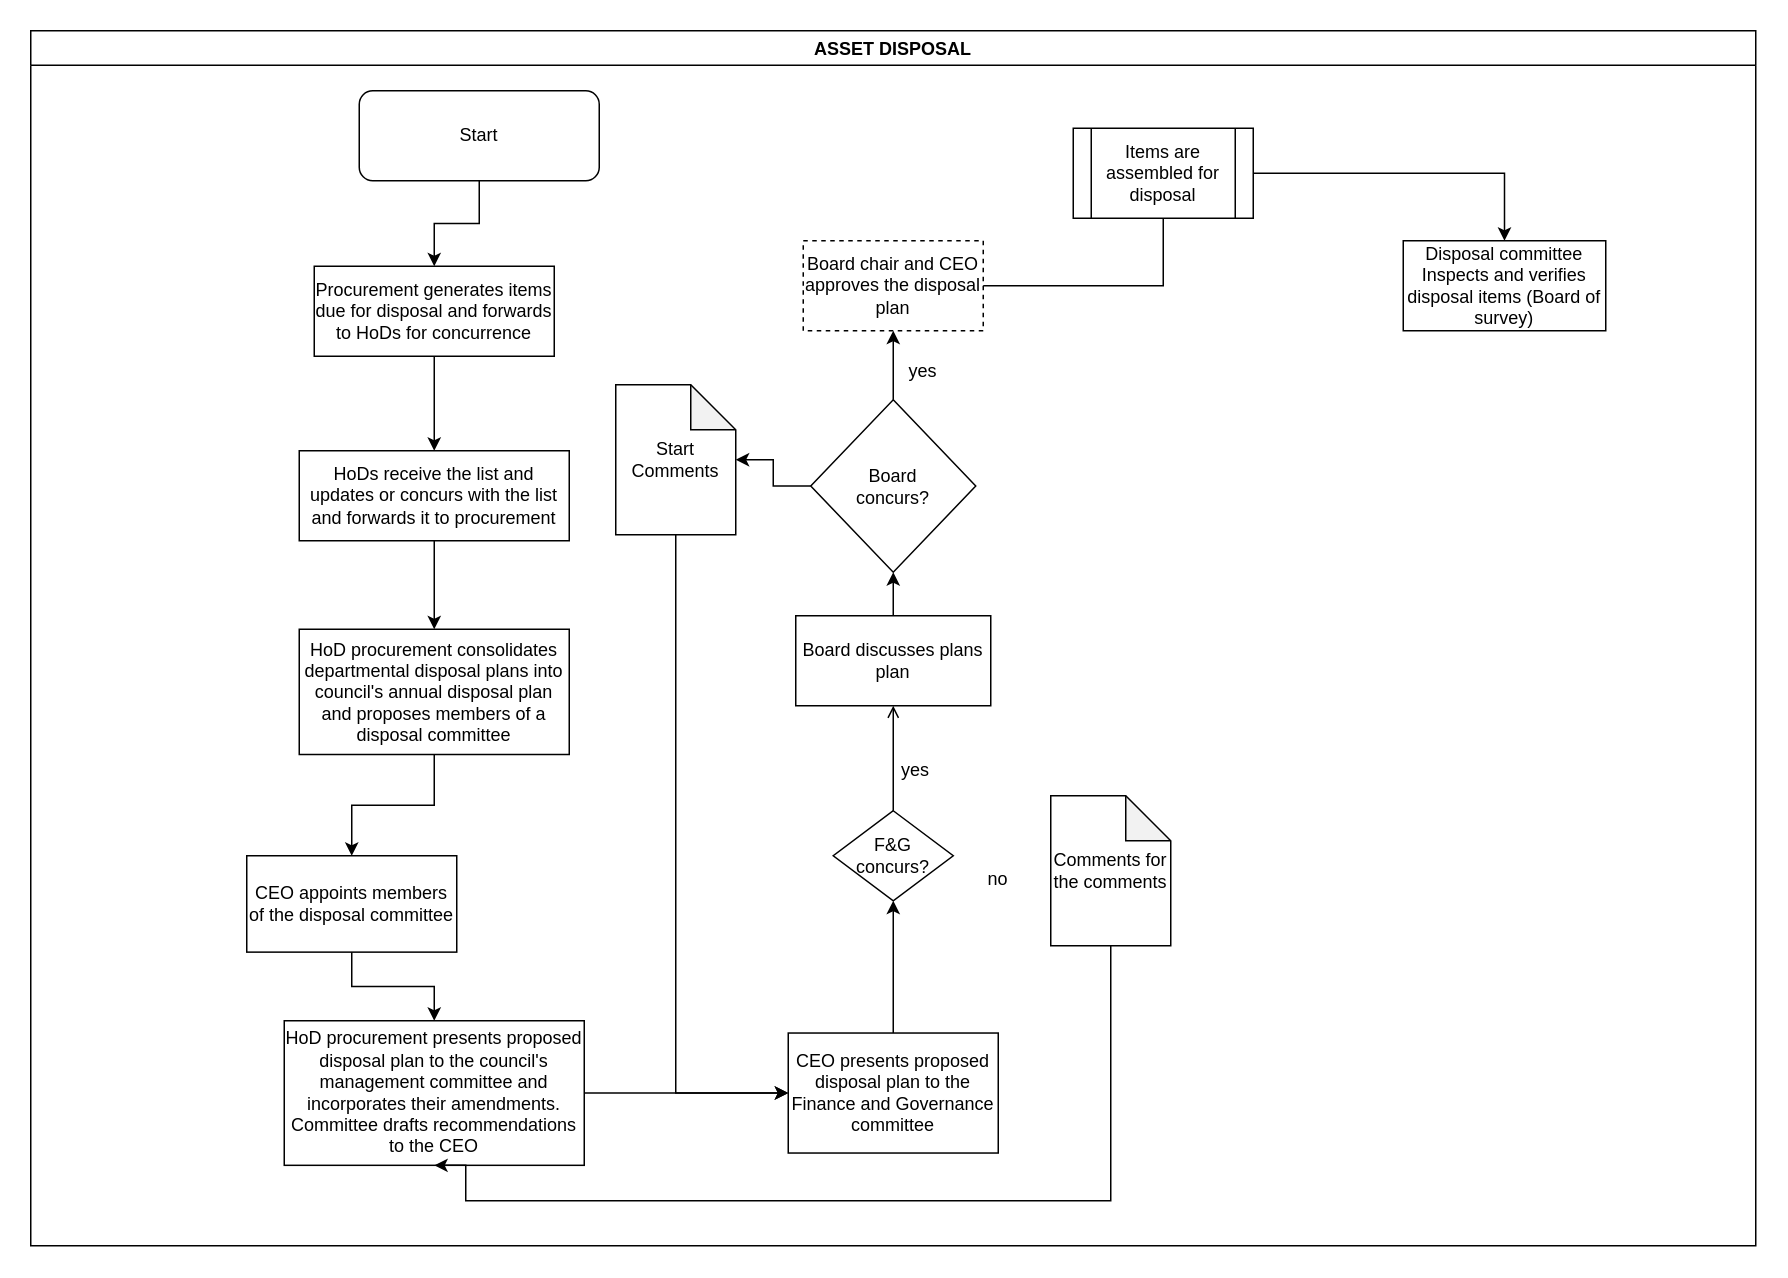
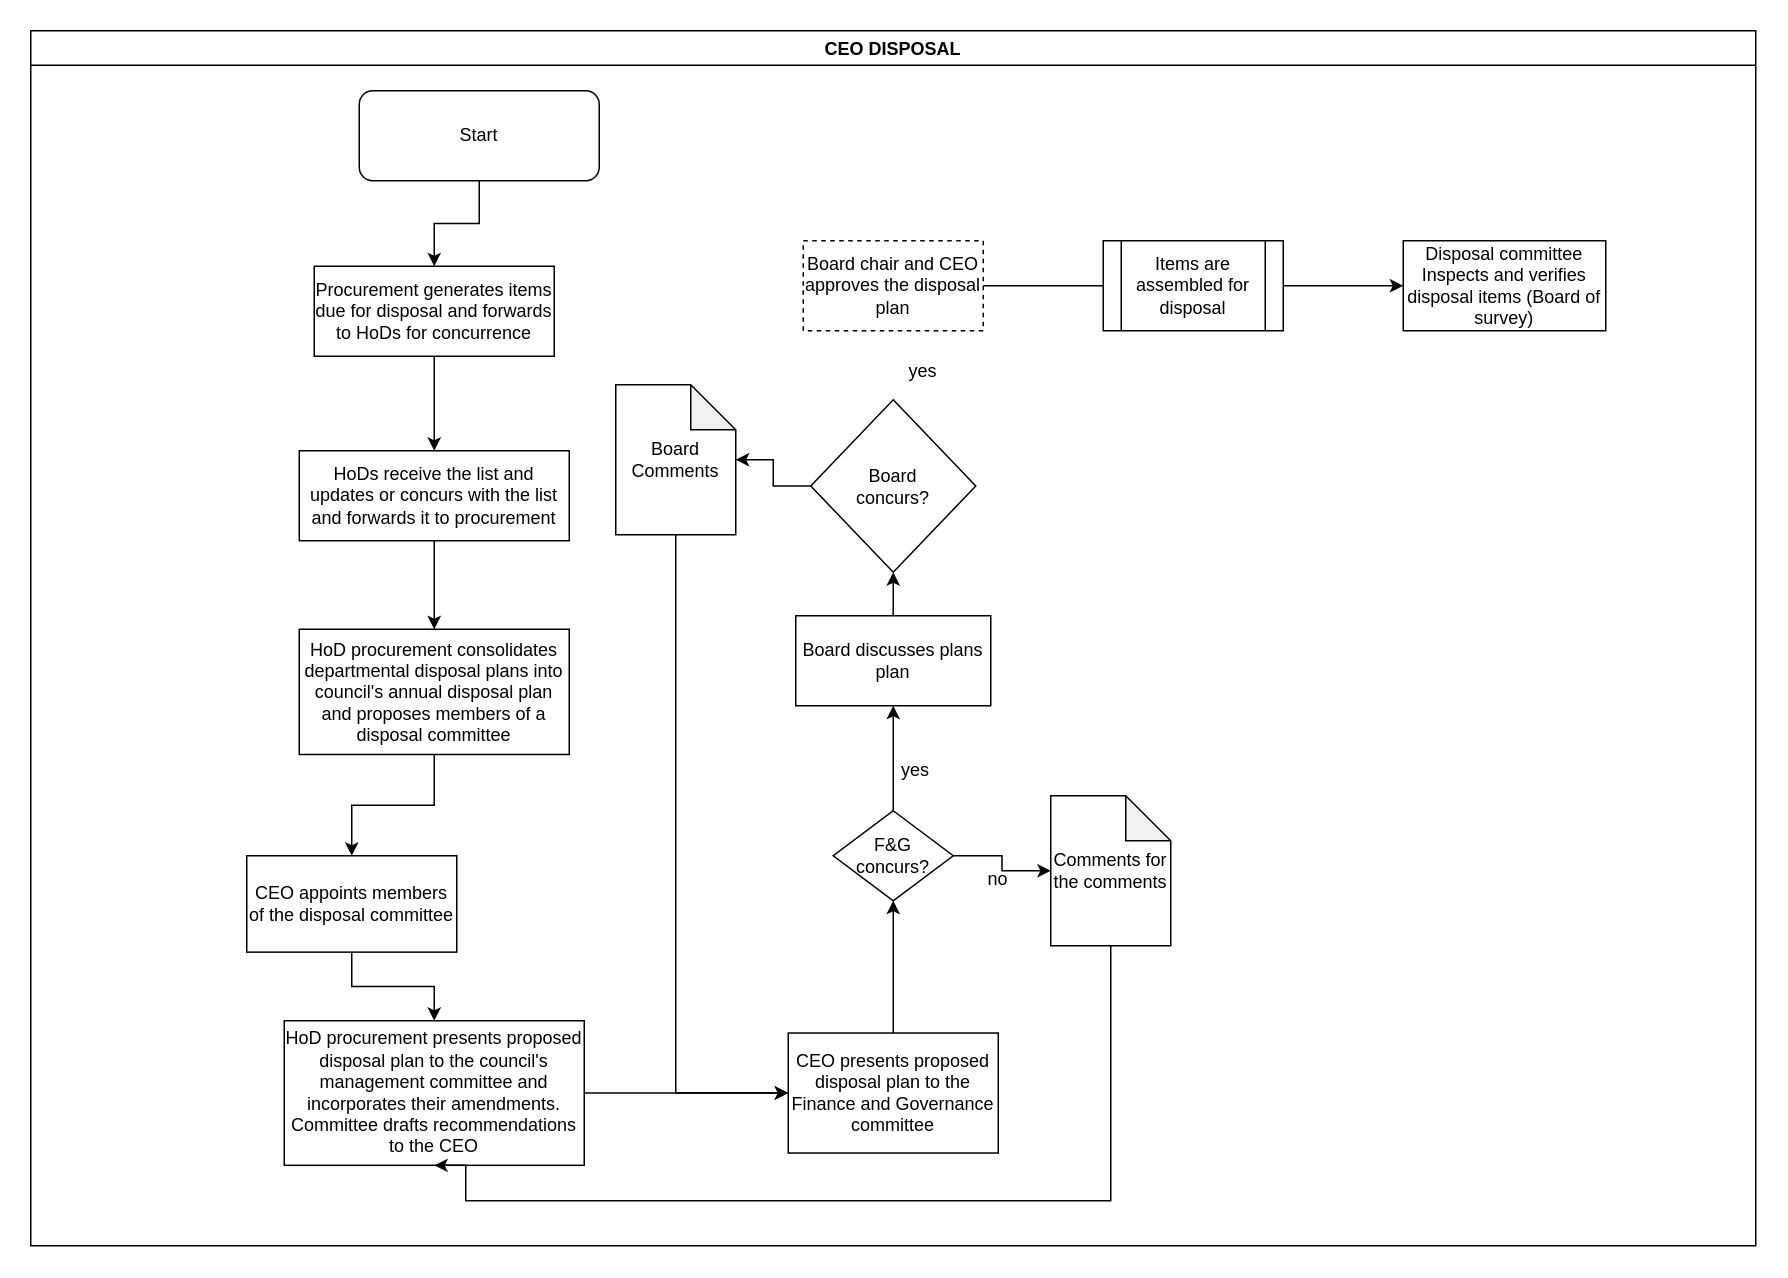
(893, 49) -> (893, 49)
(1163, 173) -> (1193, 286)
(893, 371) -> none
(676, 460) -> (676, 460)
(893, 714) -> (893, 717)
none -> (1002, 859)
